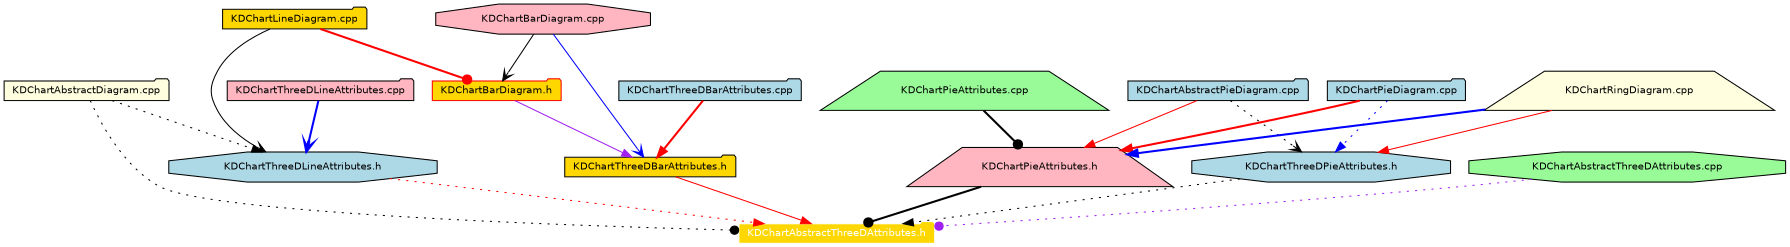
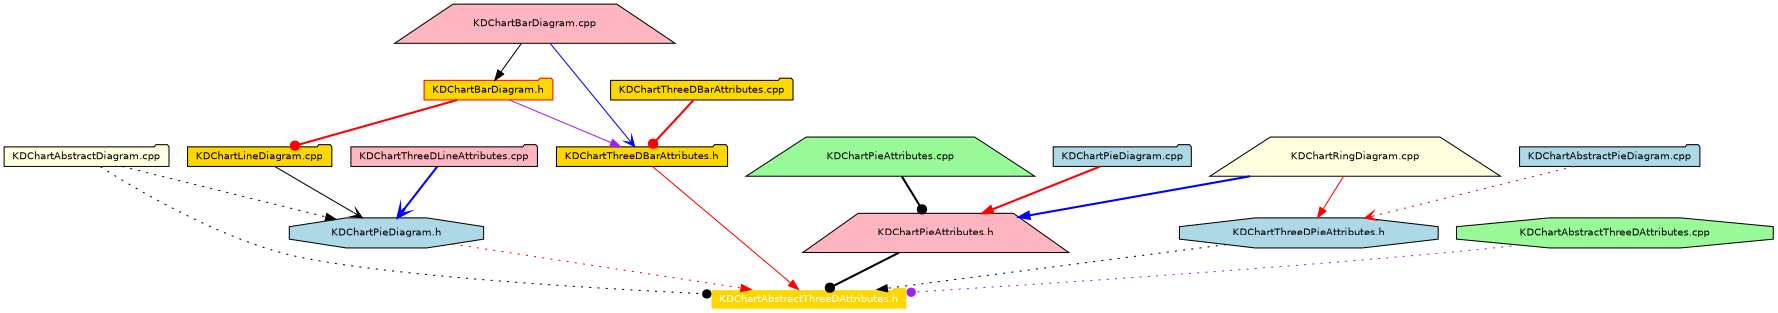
(543, 19) -> (535, 24)
(521, 53) -> (511, 58)
(392, 54) -> (378, 122)
(710, 91) -> (702, 90)
(1371, 117) -> none
(1146, 122) -> none
(684, 125) -> (675, 120)
(1268, 128) -> (1475, 191)
(303, 167) -> (386, 233)
